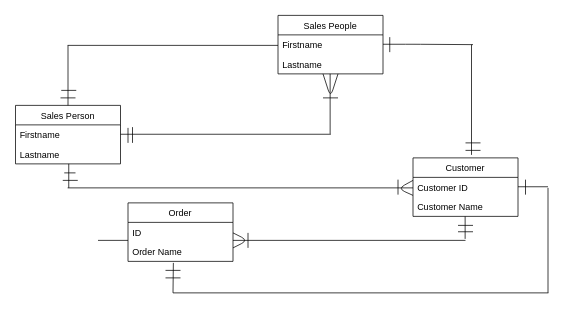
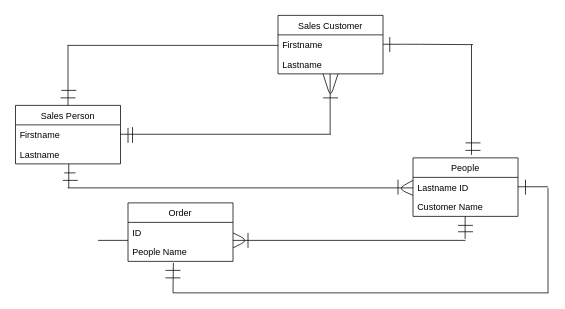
(330, 26) -> (330, 26)
(465, 168) -> (465, 168)
(444, 188) -> (444, 188)
(156, 252) -> (157, 252)
